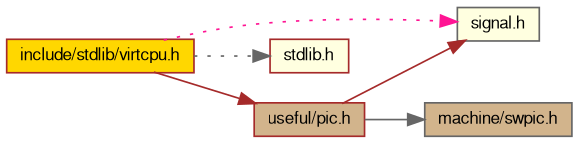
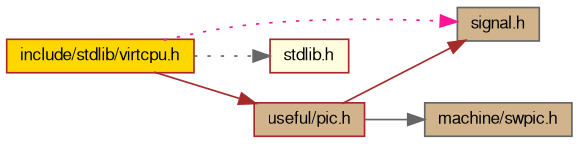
(498, 24) -> (498, 24)
